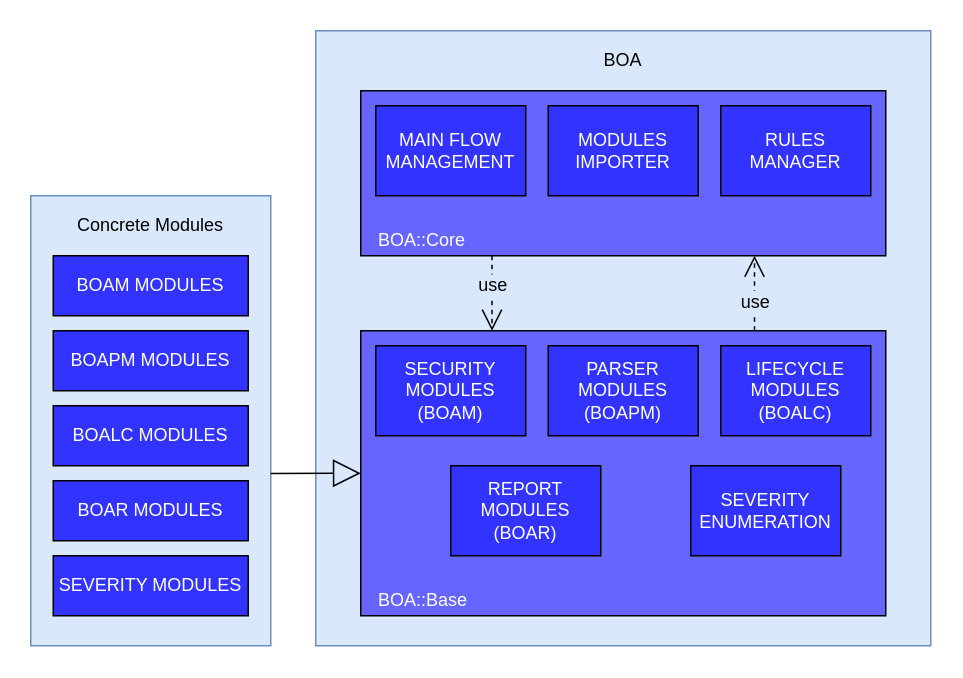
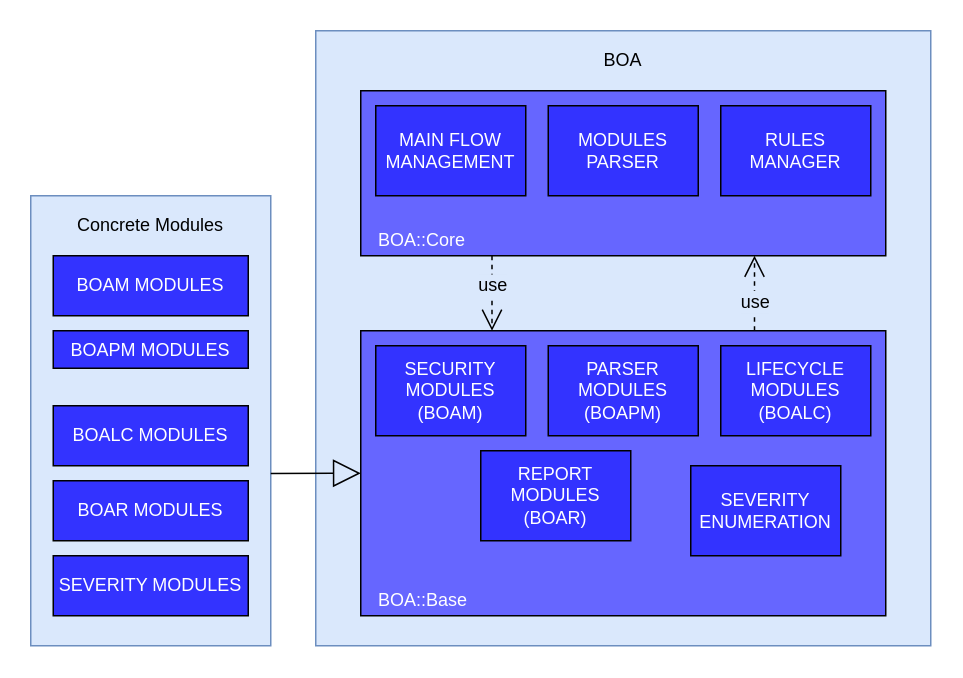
(623, 151) -> (623, 151)
(151, 361) -> (151, 350)
(526, 511) -> (556, 496)
